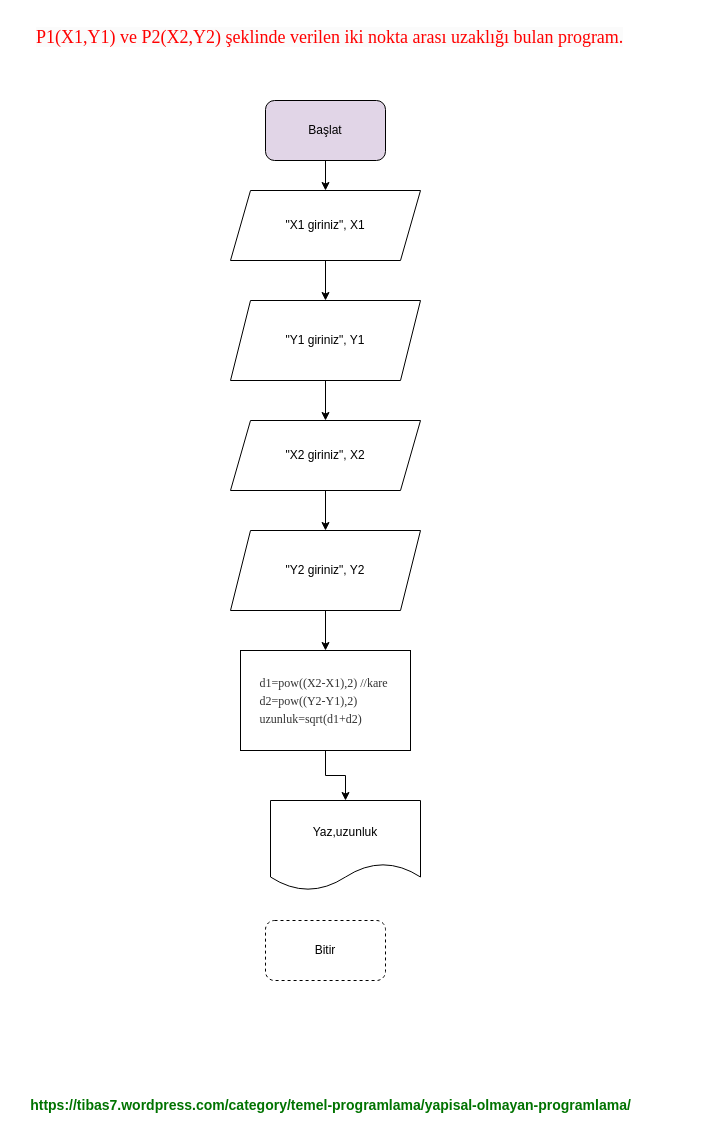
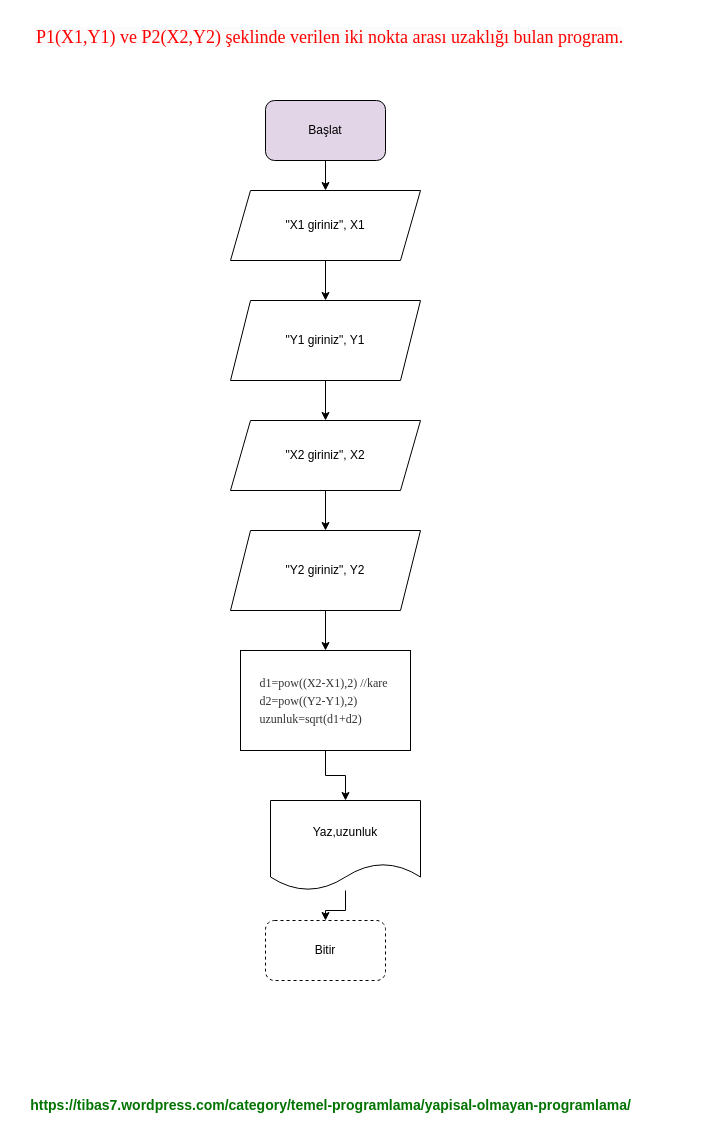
none -> (345, 911)
